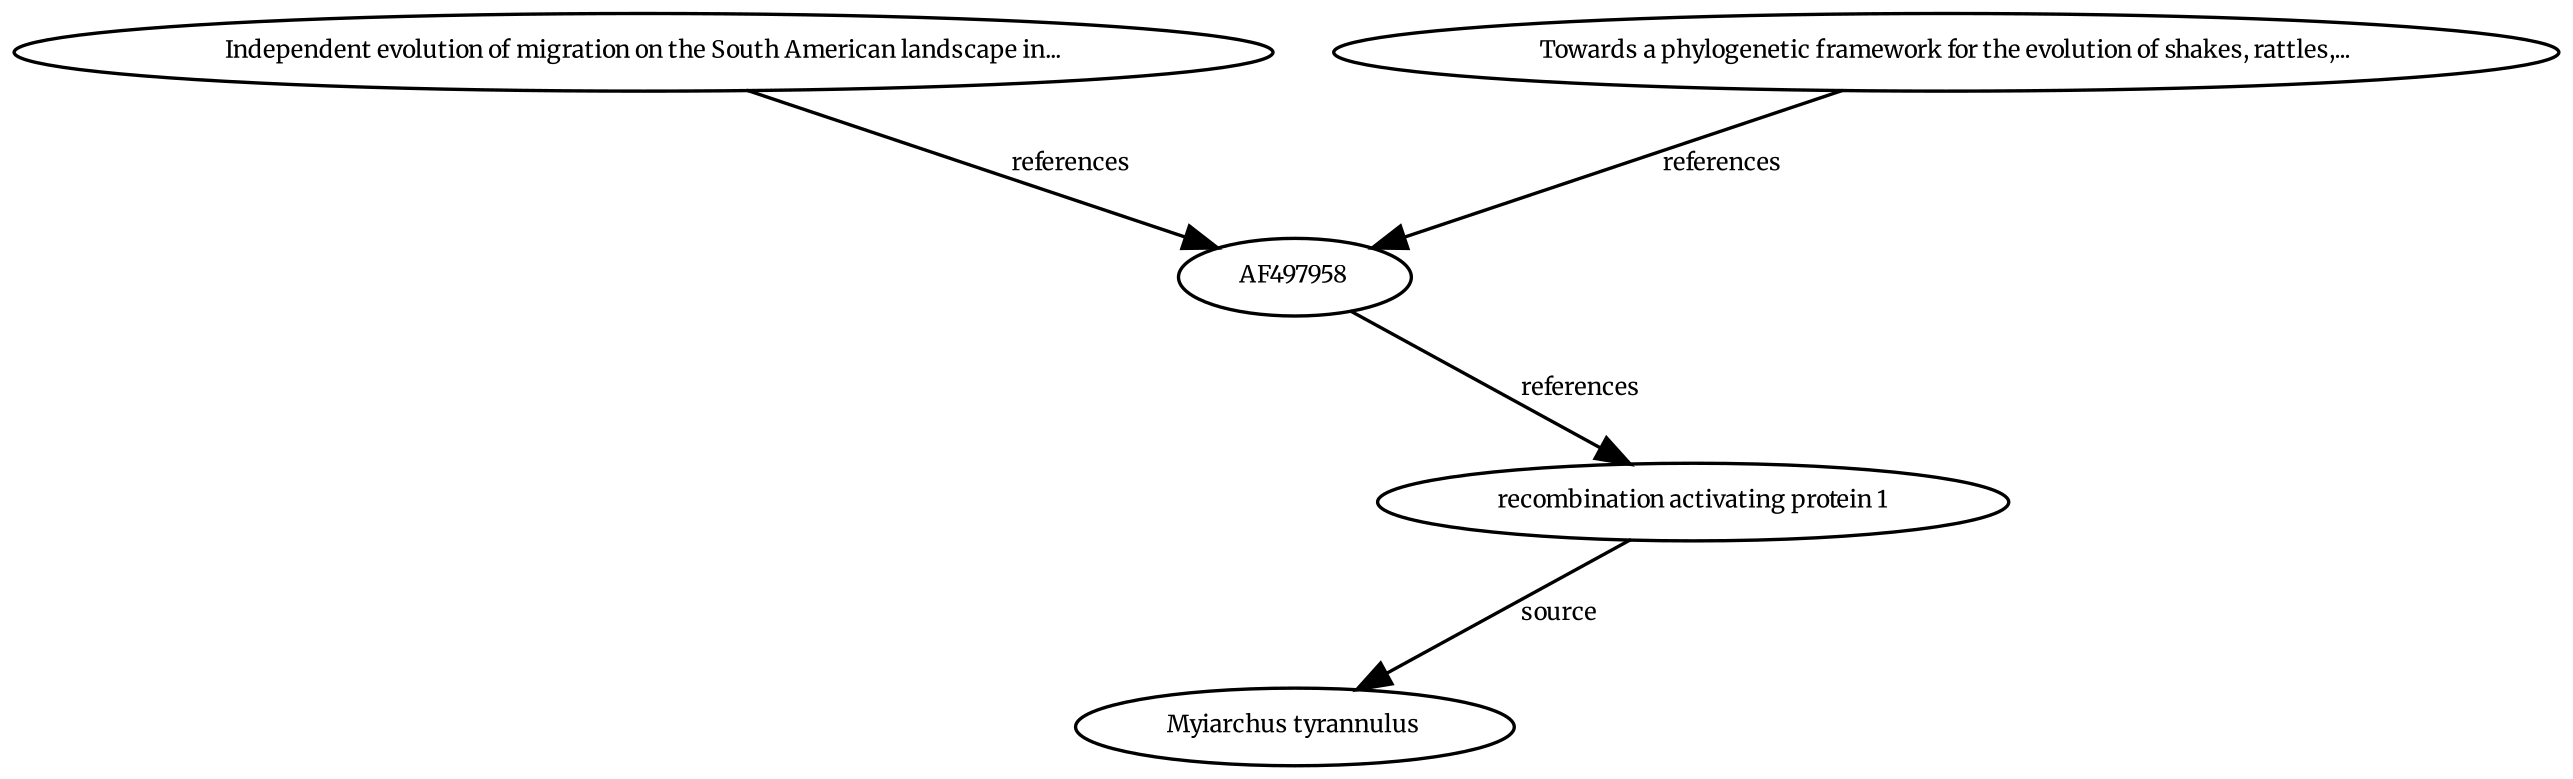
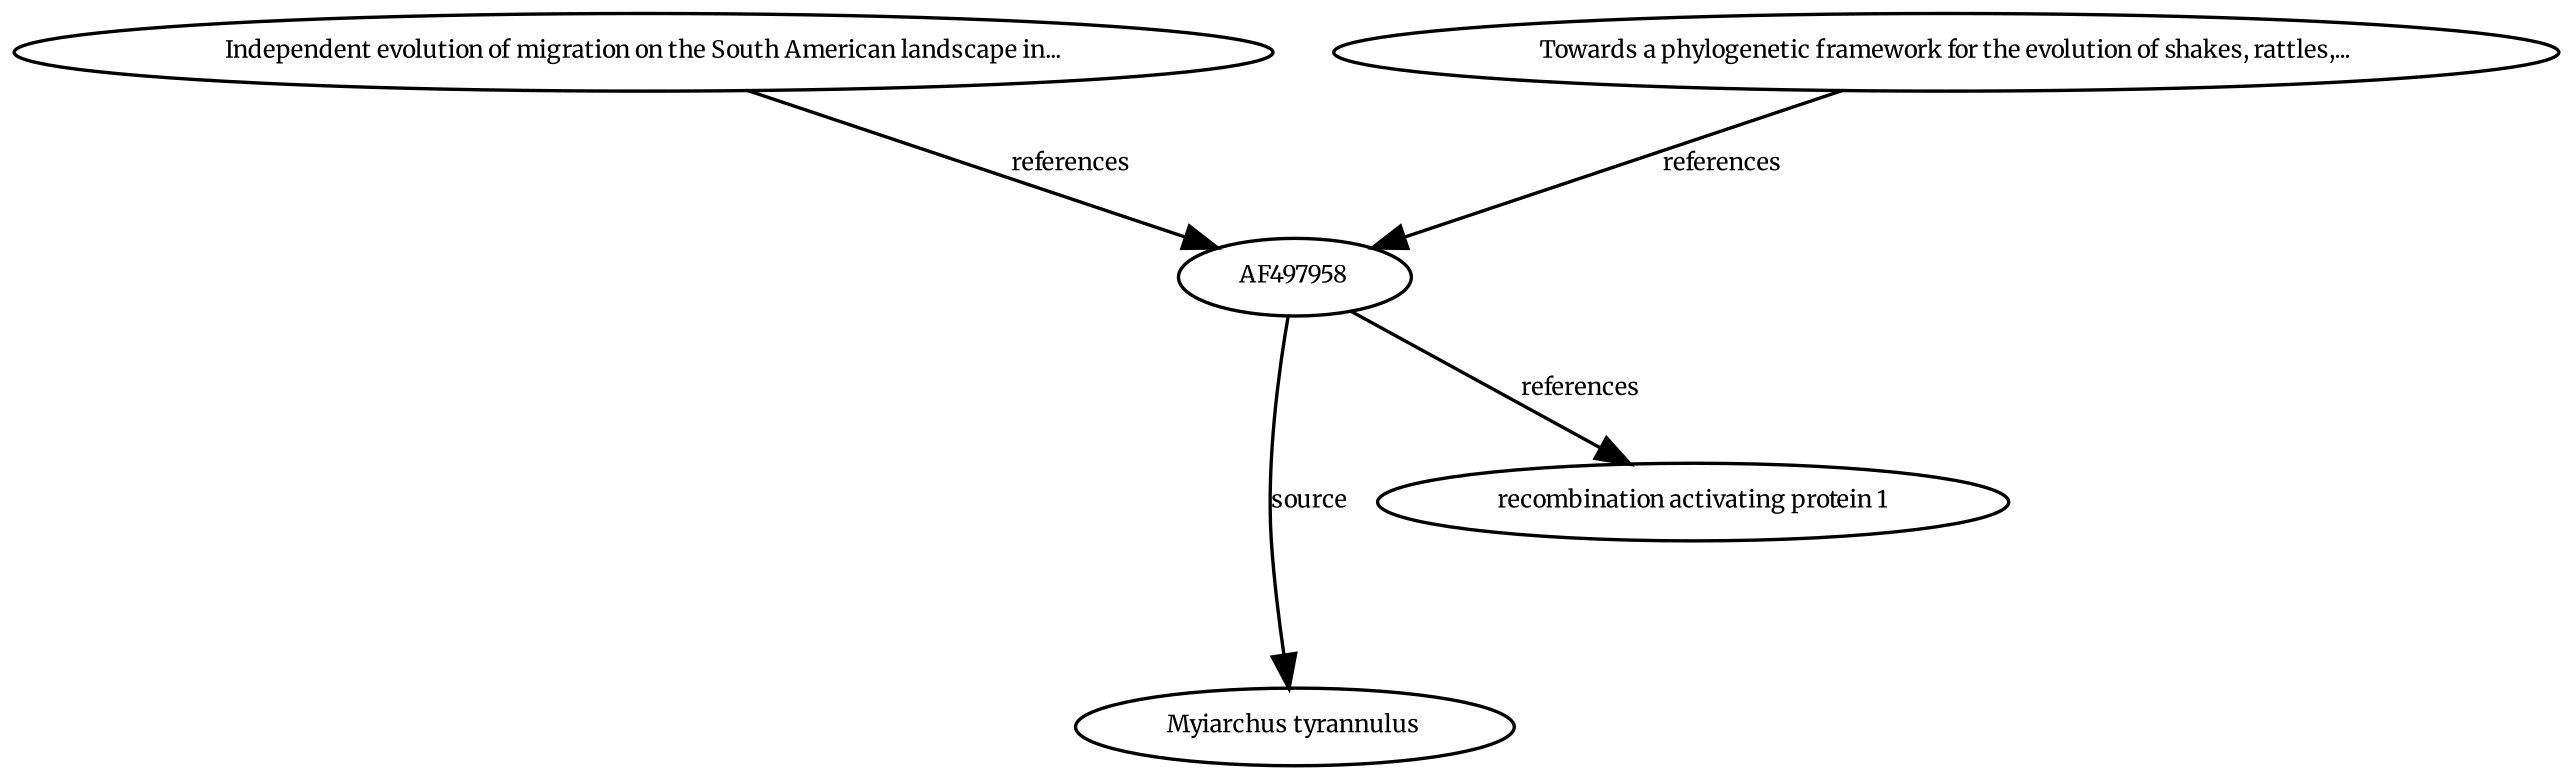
(1509, 606) -> (1270, 485)
